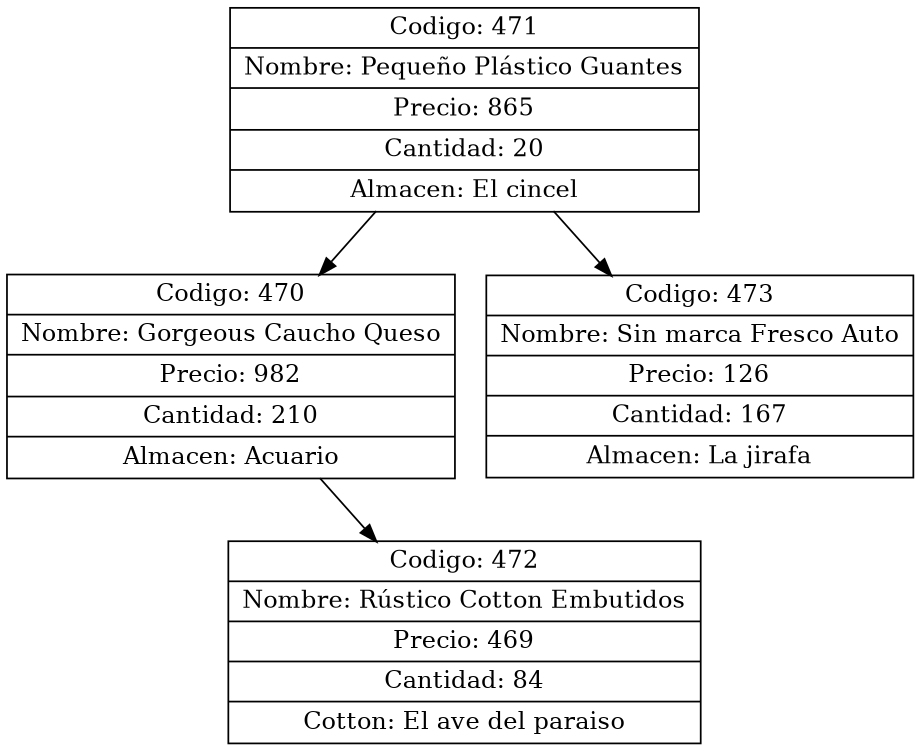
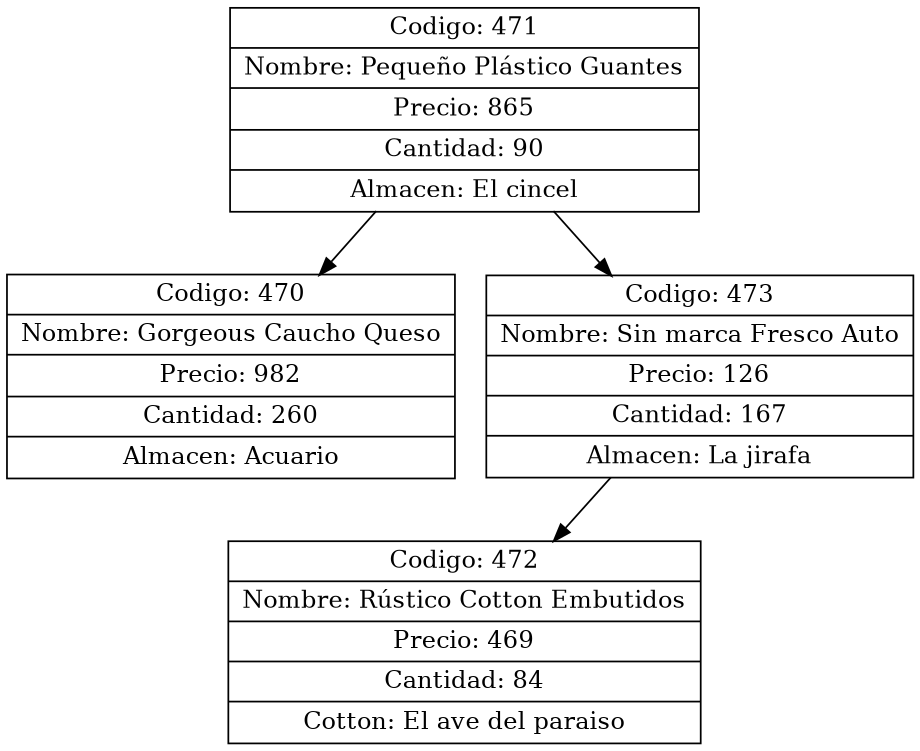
(465, 149) -> (465, 149)
(231, 416) -> (231, 416)
(342, 503) -> (588, 503)
